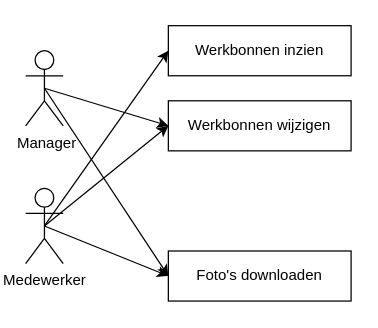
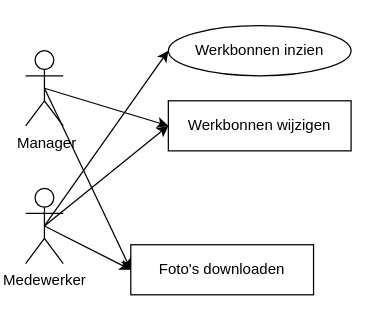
(259, 51) -> (259, 51)
(259, 276) -> (222, 269)
